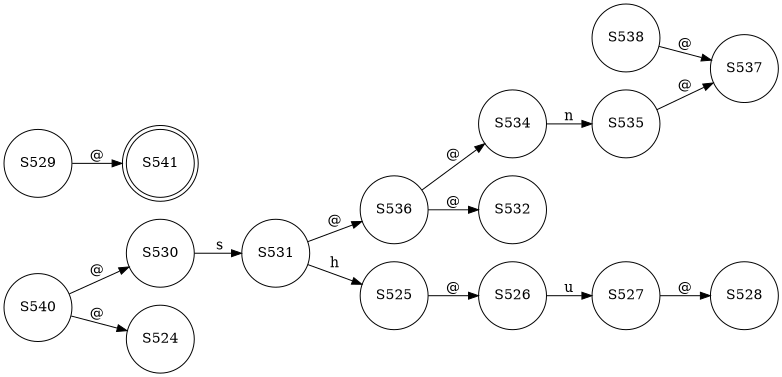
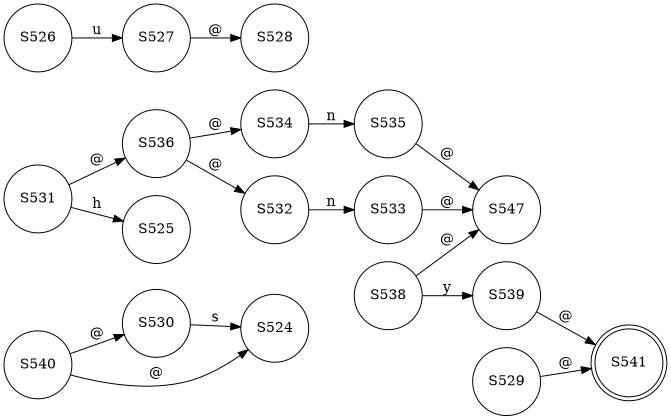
(744, 69) -> (507, 210)
none -> (388, 210)
(213, 253) -> (211, 326)
(448, 296) -> none
none -> (507, 296)
